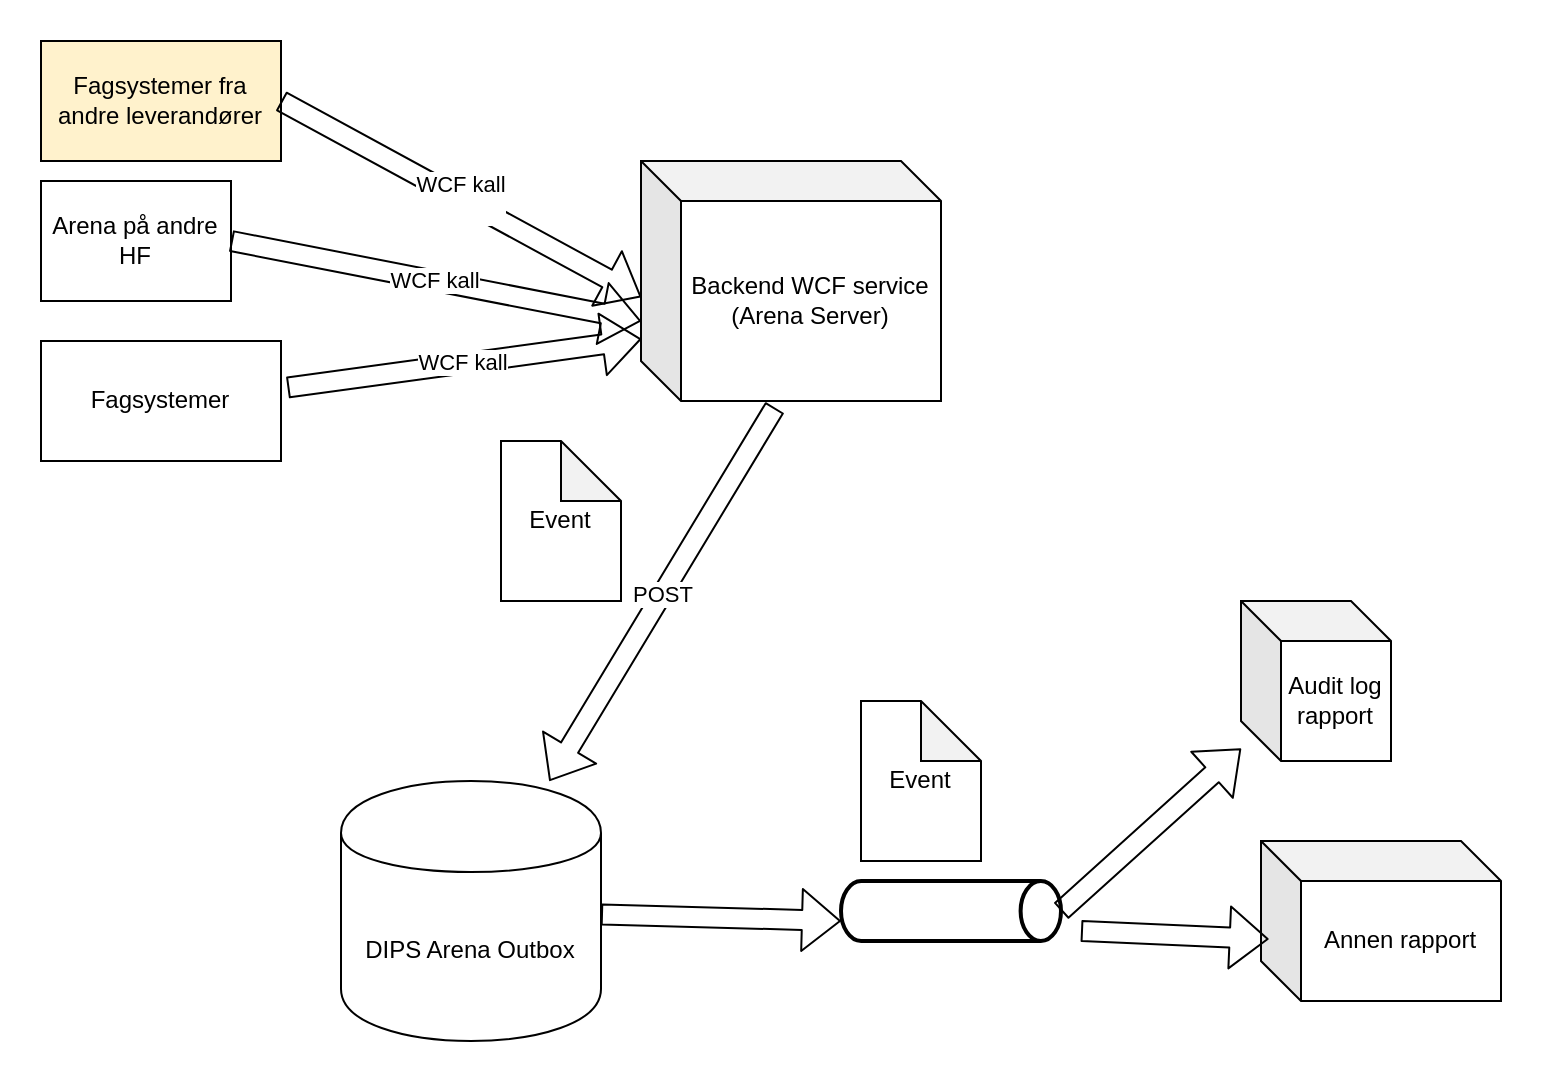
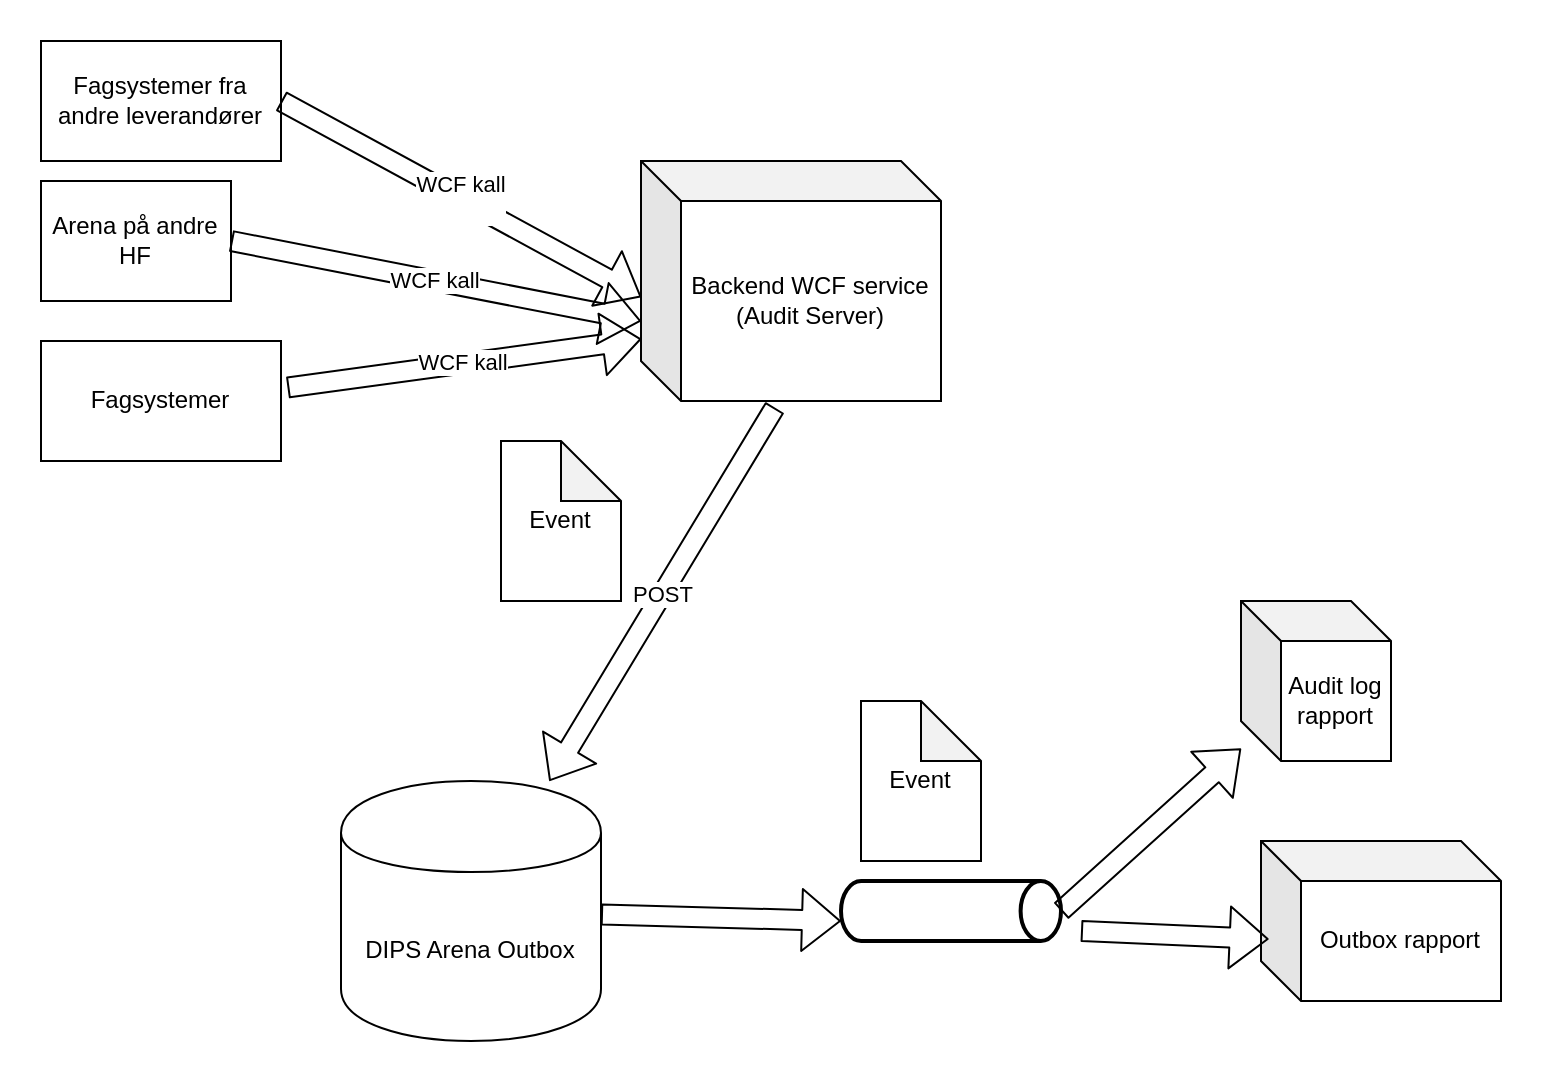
(161, 101) -> (161, 101)
(811, 301) -> (811, 301)
(1401, 941) -> (1401, 941)
